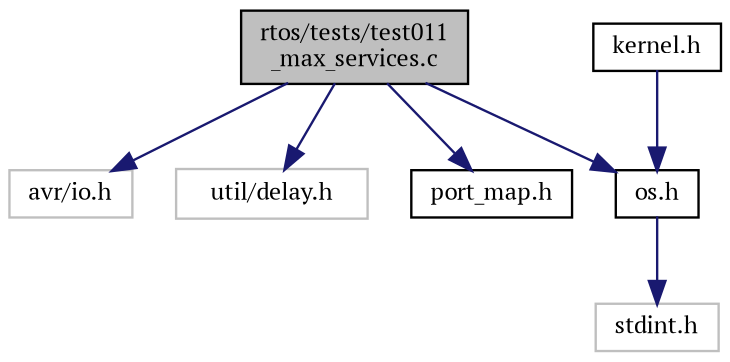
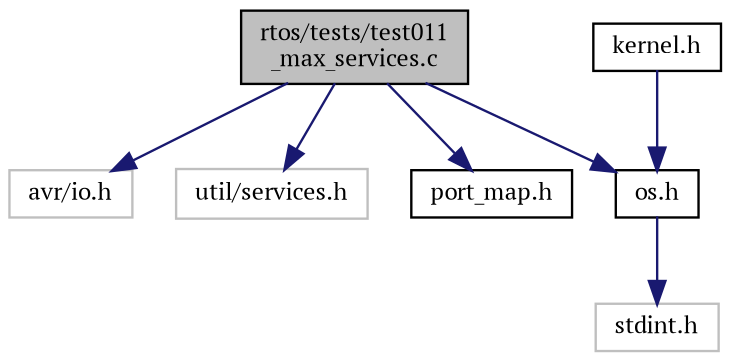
(272, 194) -> (272, 194)
